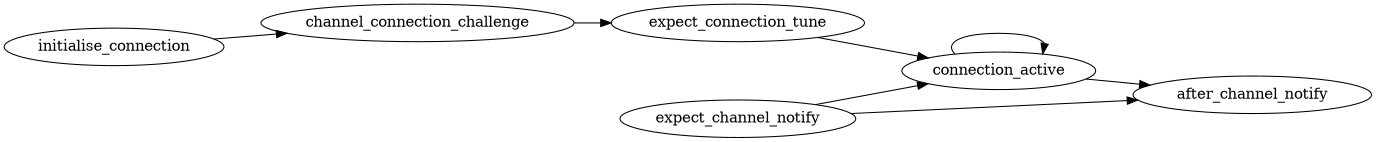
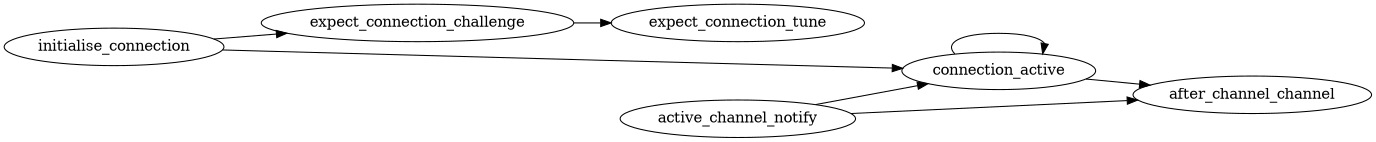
(417, 23) -> (417, 23)
(868, 47) -> (557, 59)
(1252, 95) -> (1252, 95)
(738, 119) -> (738, 119)
